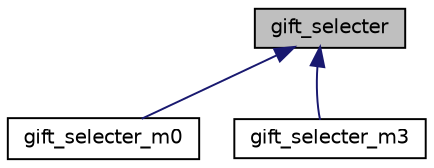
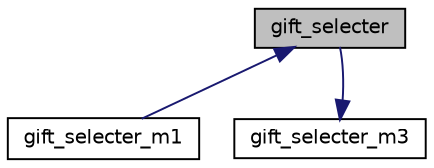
(317, 93) -> (343, 74)
(103, 139) -> (103, 139)
